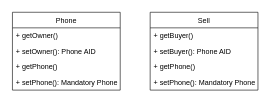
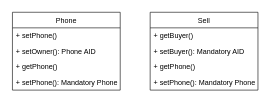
(39, 36) -> (39, 36)
(196, 52) -> (204, 52)
